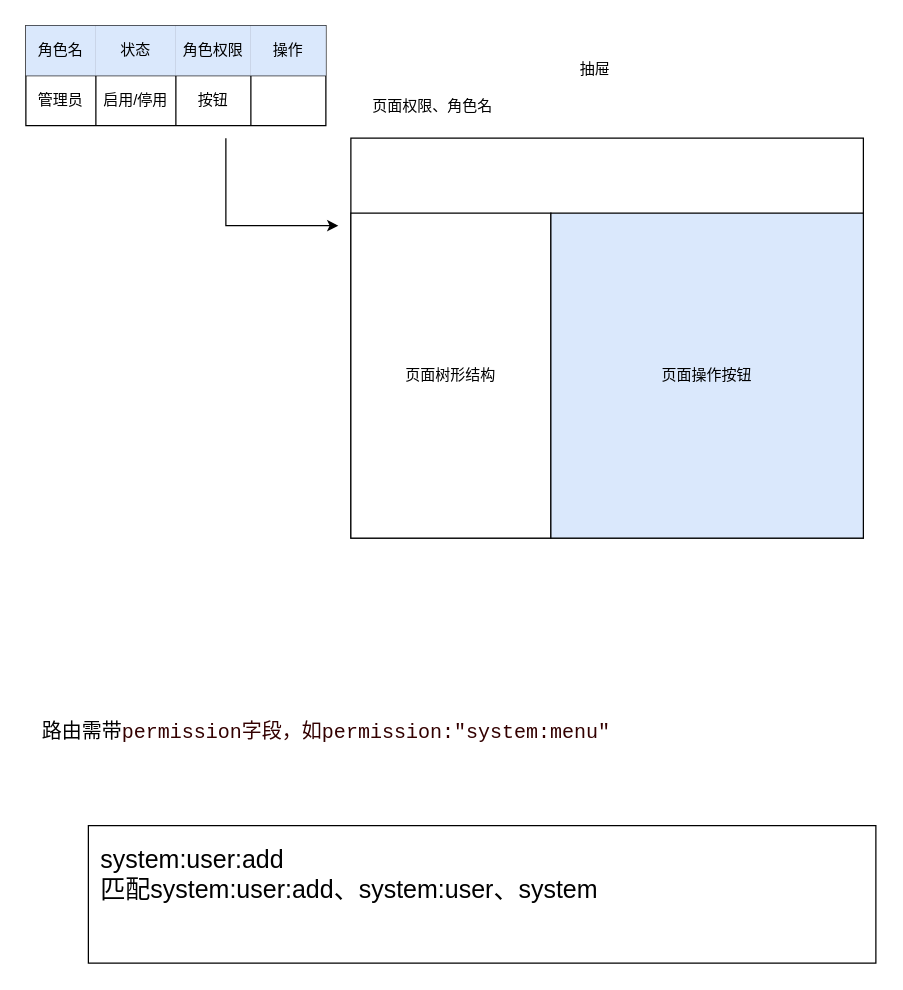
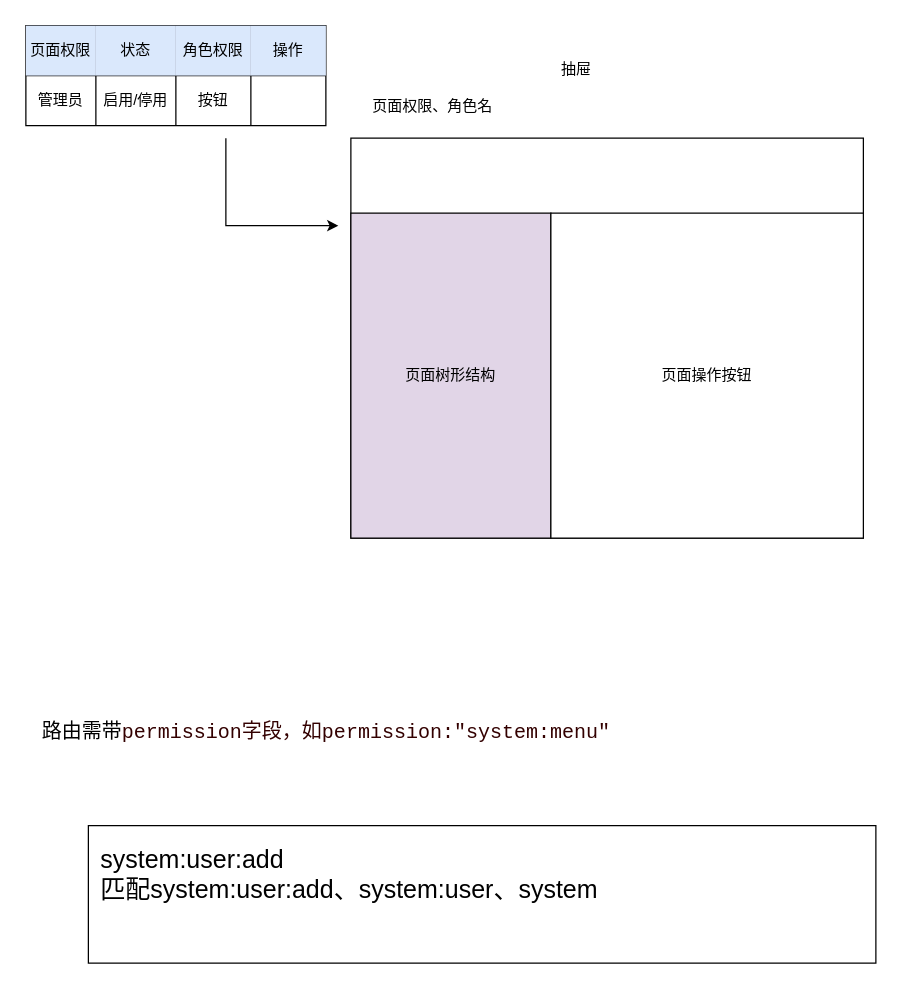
(61, 51) -> (61, 51)
(594, 69) -> (576, 69)
(451, 376) -> (451, 376)
(707, 376) -> (707, 376)
